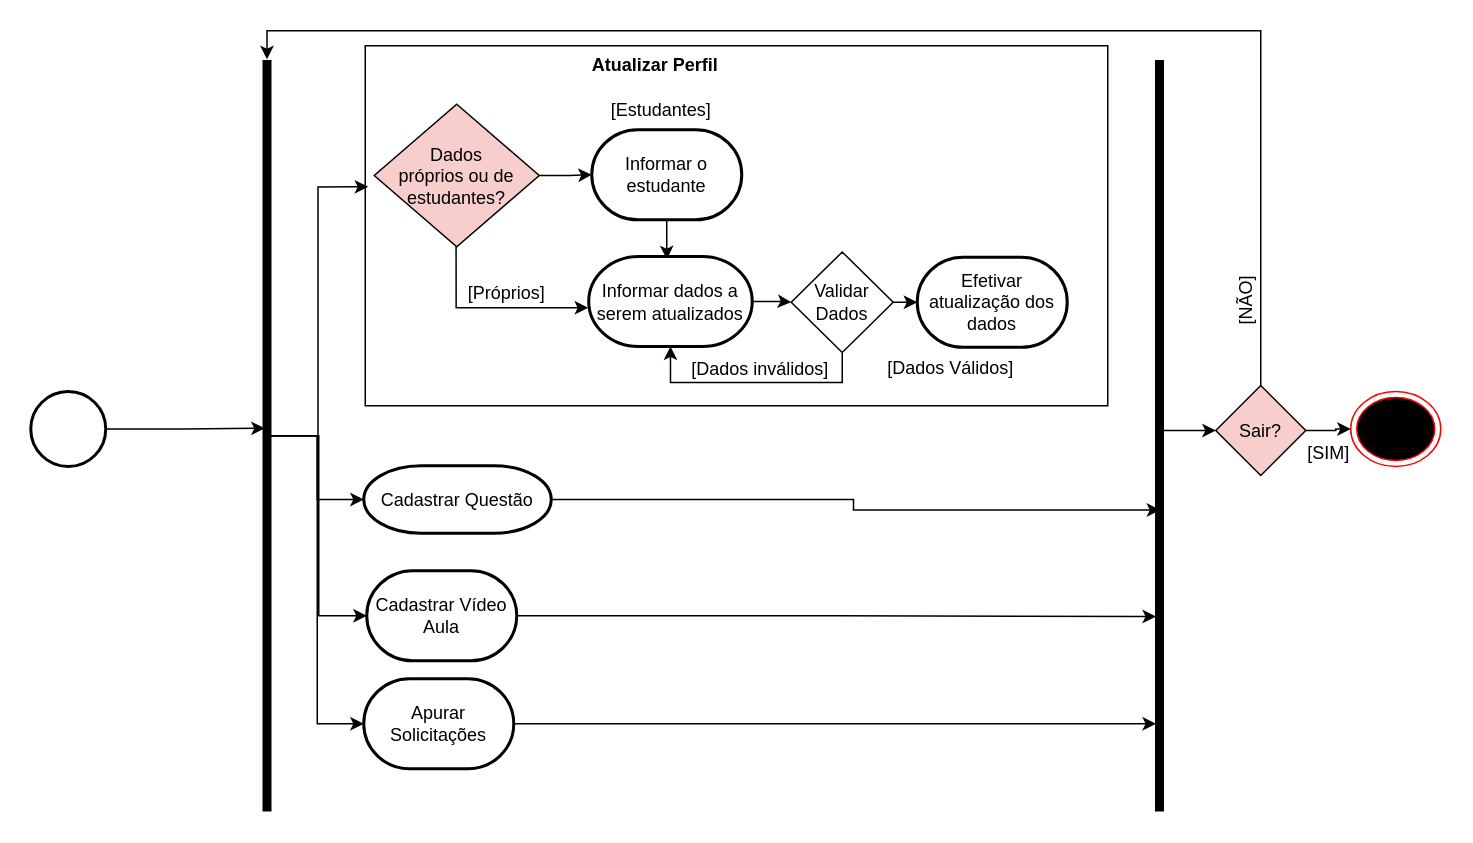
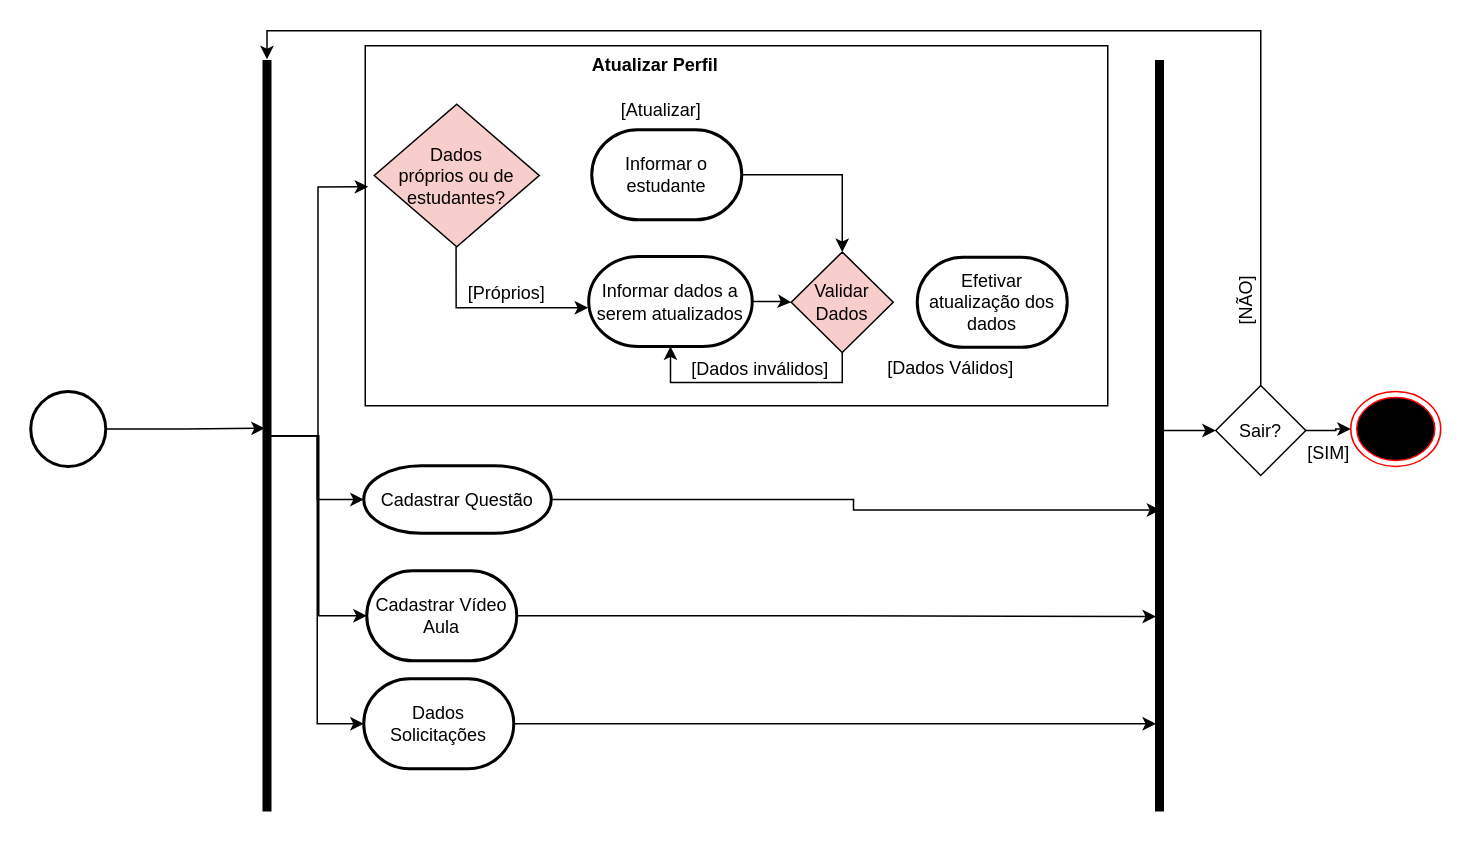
(662, 110) -> (662, 110)
(560, 176) -> none
(667, 235) -> (825, 175)
(842, 302) -> (842, 302)
(900, 302) -> none
(1261, 431) -> (1261, 431)
(439, 724) -> (439, 724)
